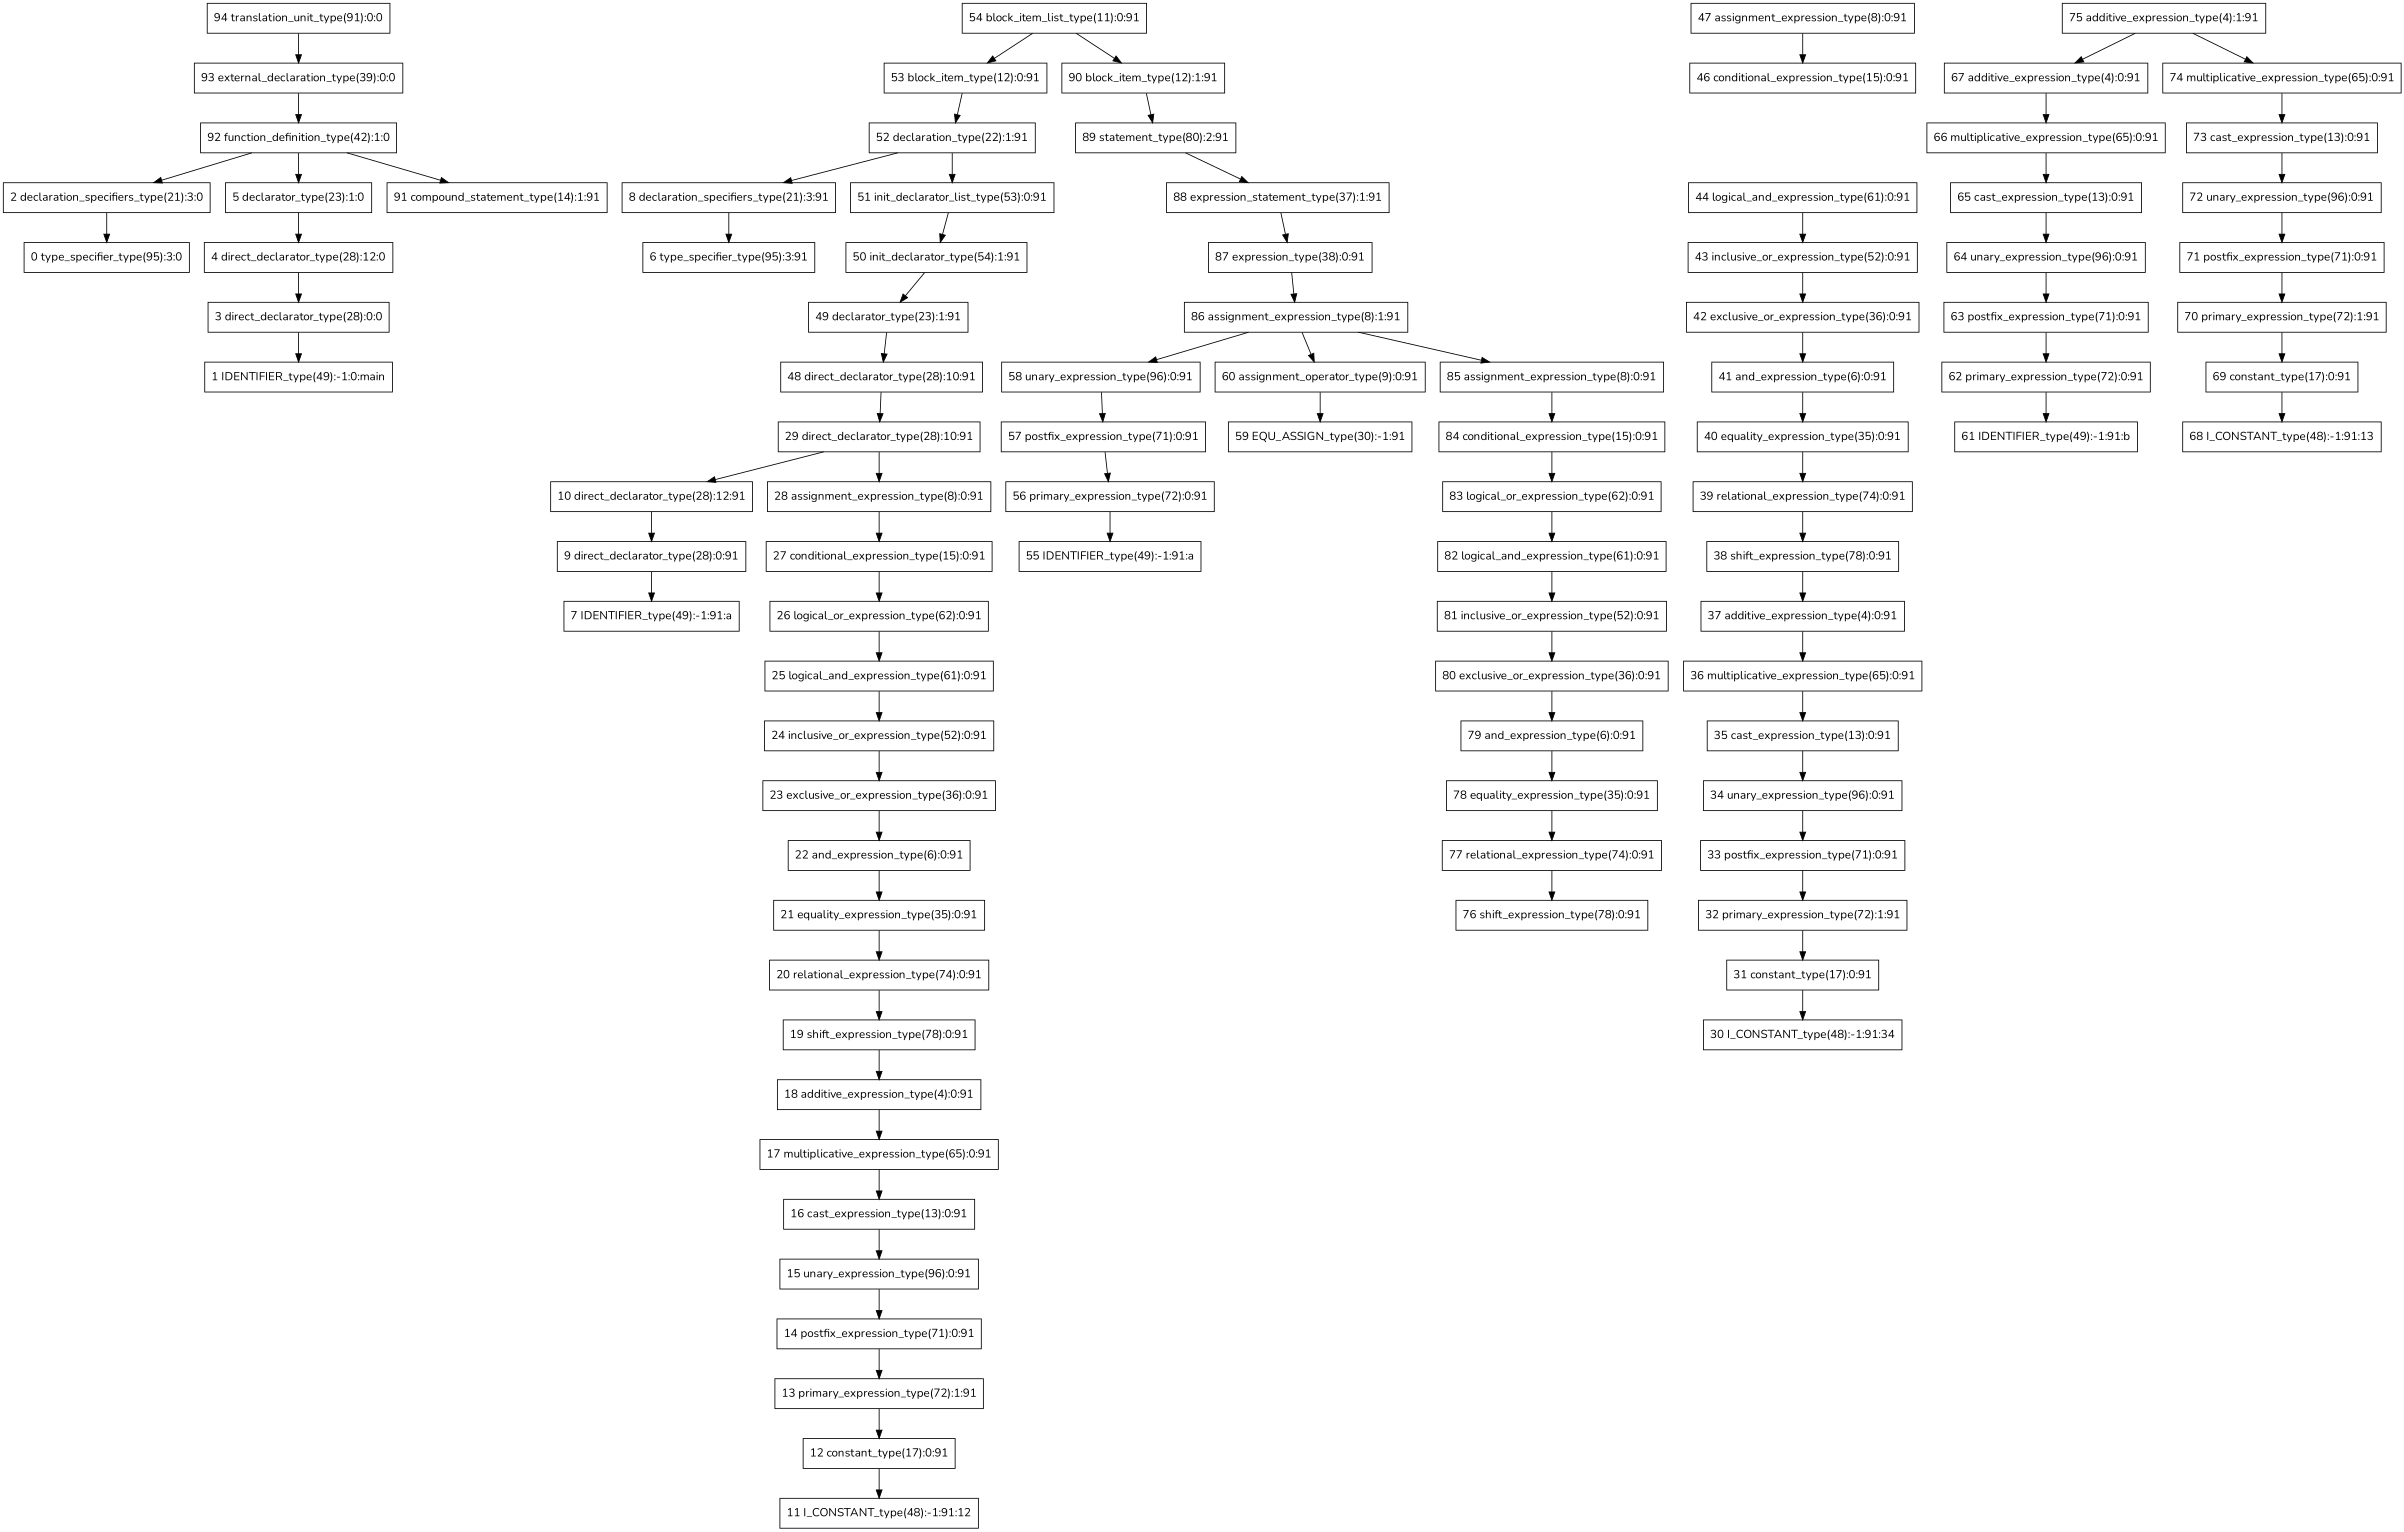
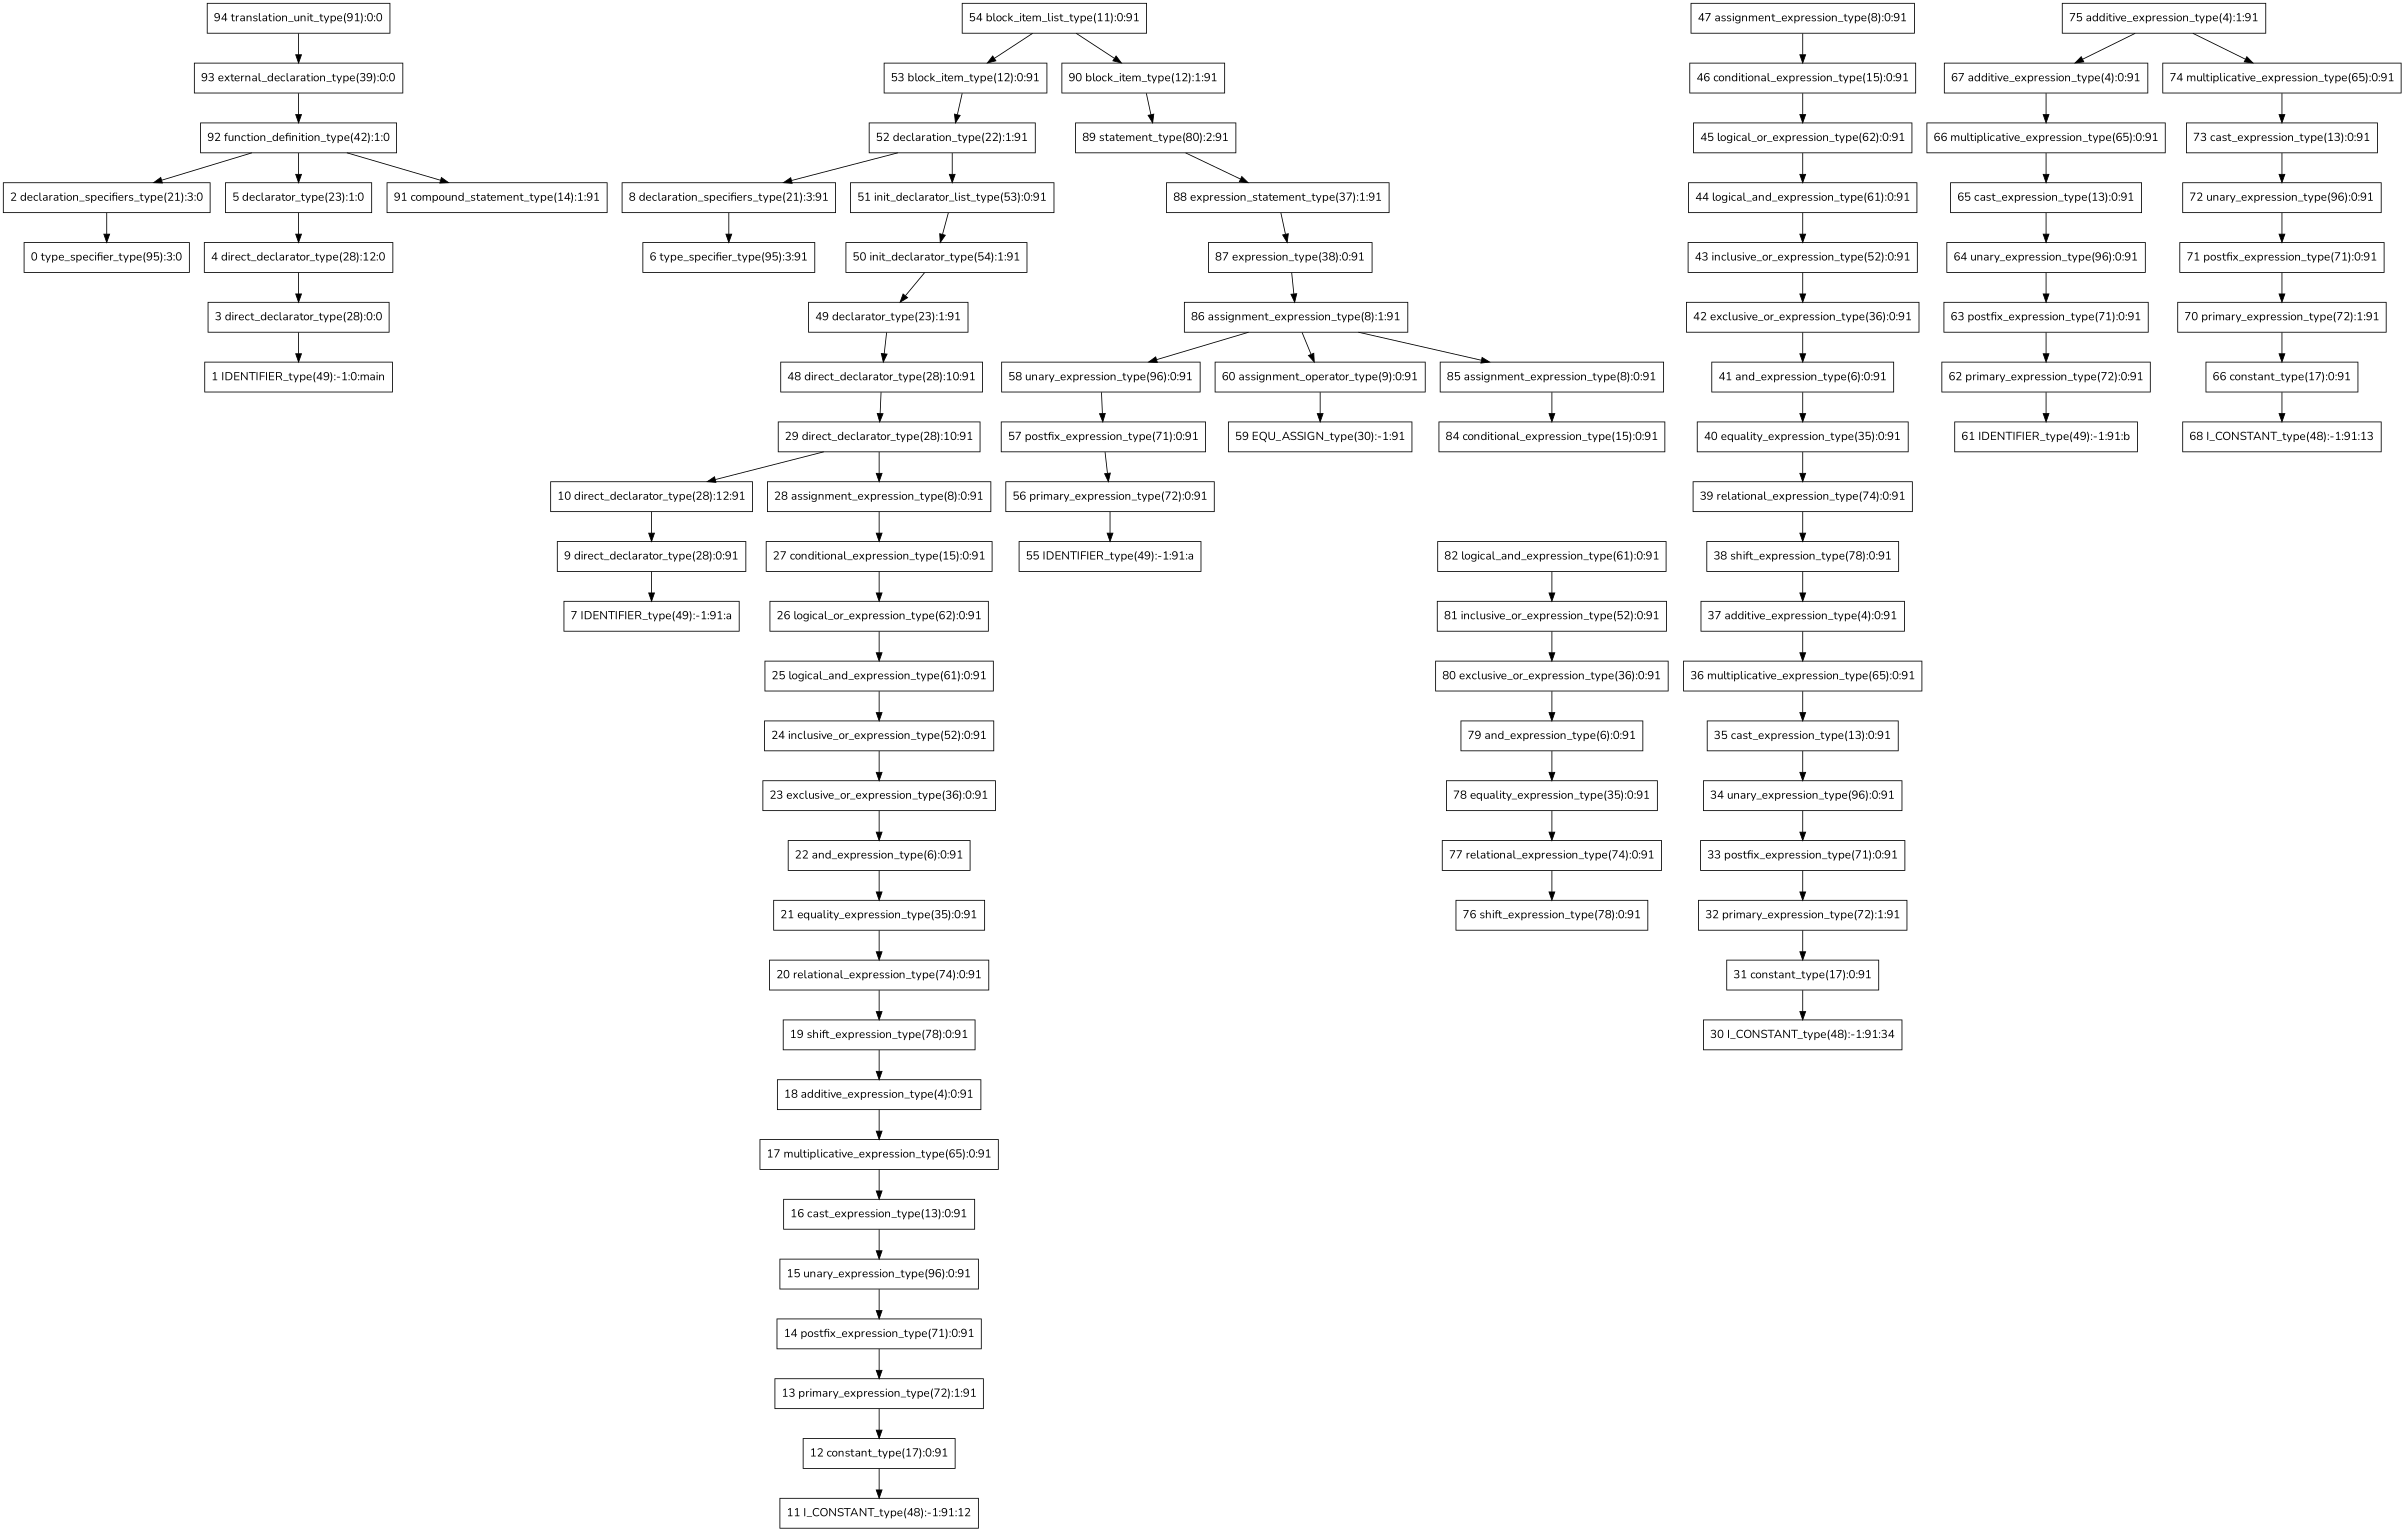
none -> (1803, 138)
(2282, 377) -> (2282, 377)
(1552, 497) -> none
